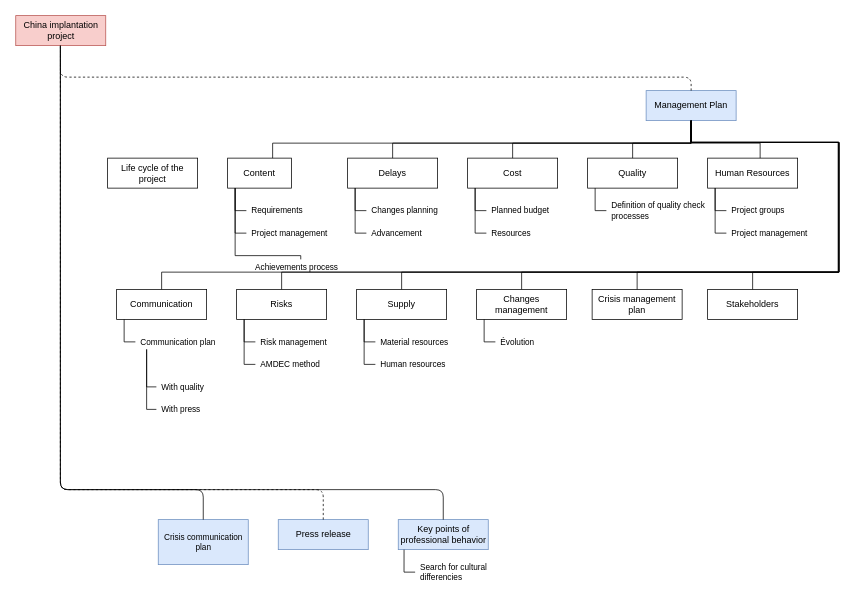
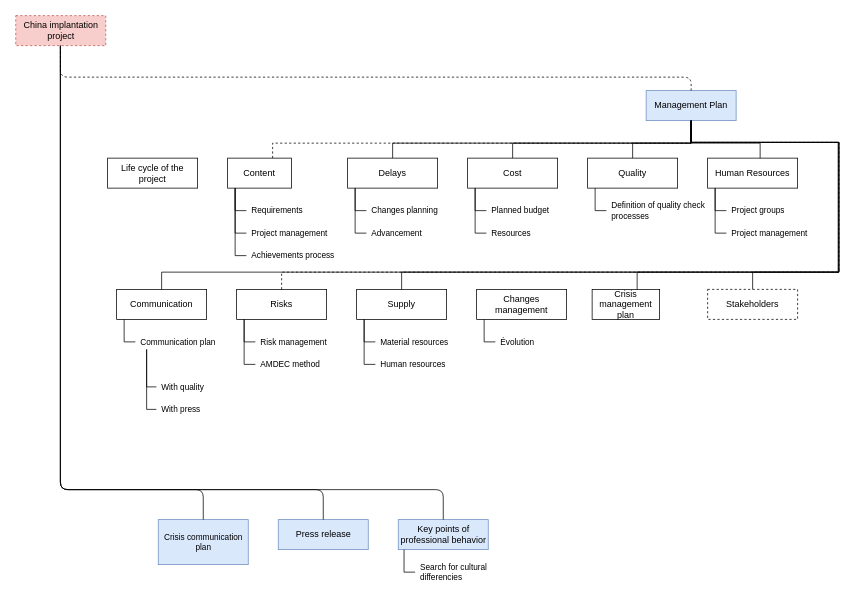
(61, 30) -> (61, 30)
(324, 143) -> (324, 143)
(301, 267) -> (297, 255)
(282, 281) -> (282, 281)
(522, 281) -> none
(637, 304) -> (626, 304)
(753, 304) -> (753, 304)
(323, 505) -> (323, 505)
